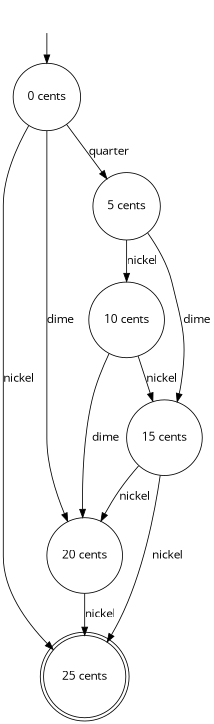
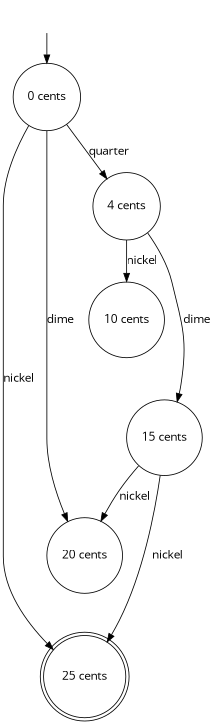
(127, 206) -> (127, 206)
(144, 375) -> none
(87, 430) -> none
(85, 610) -> none
